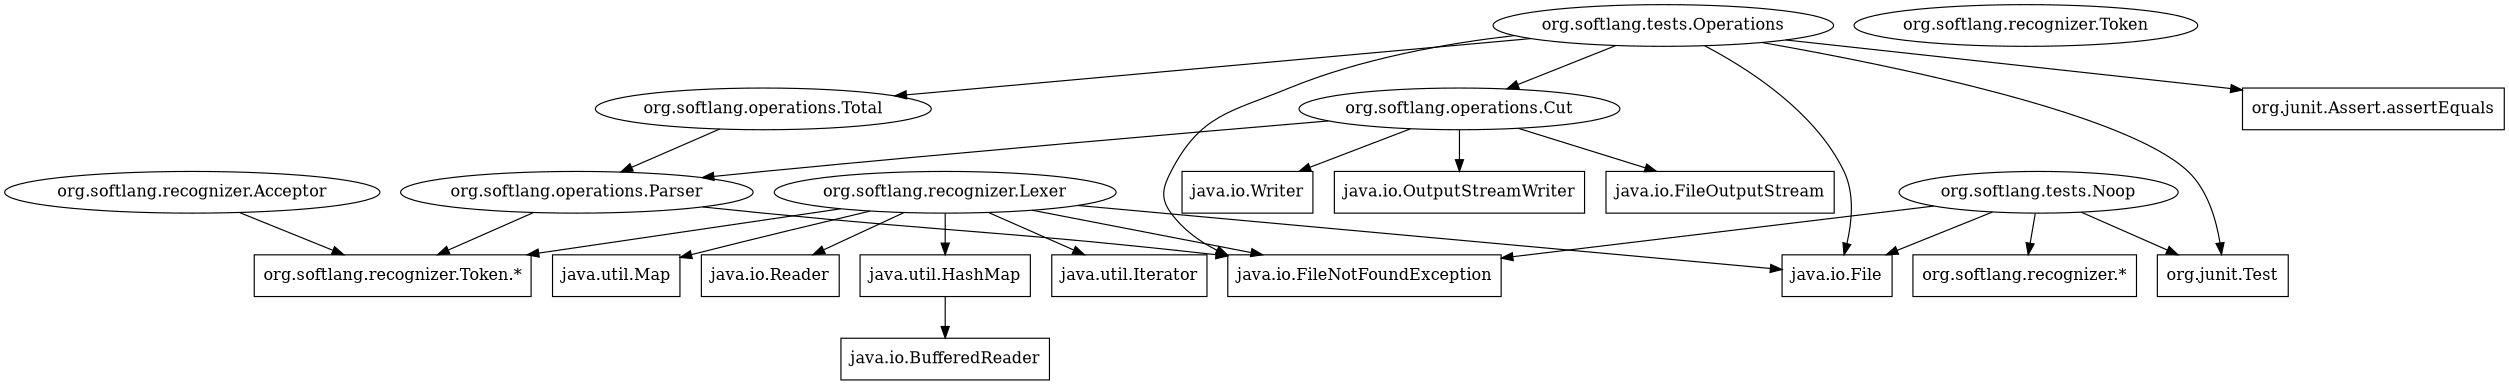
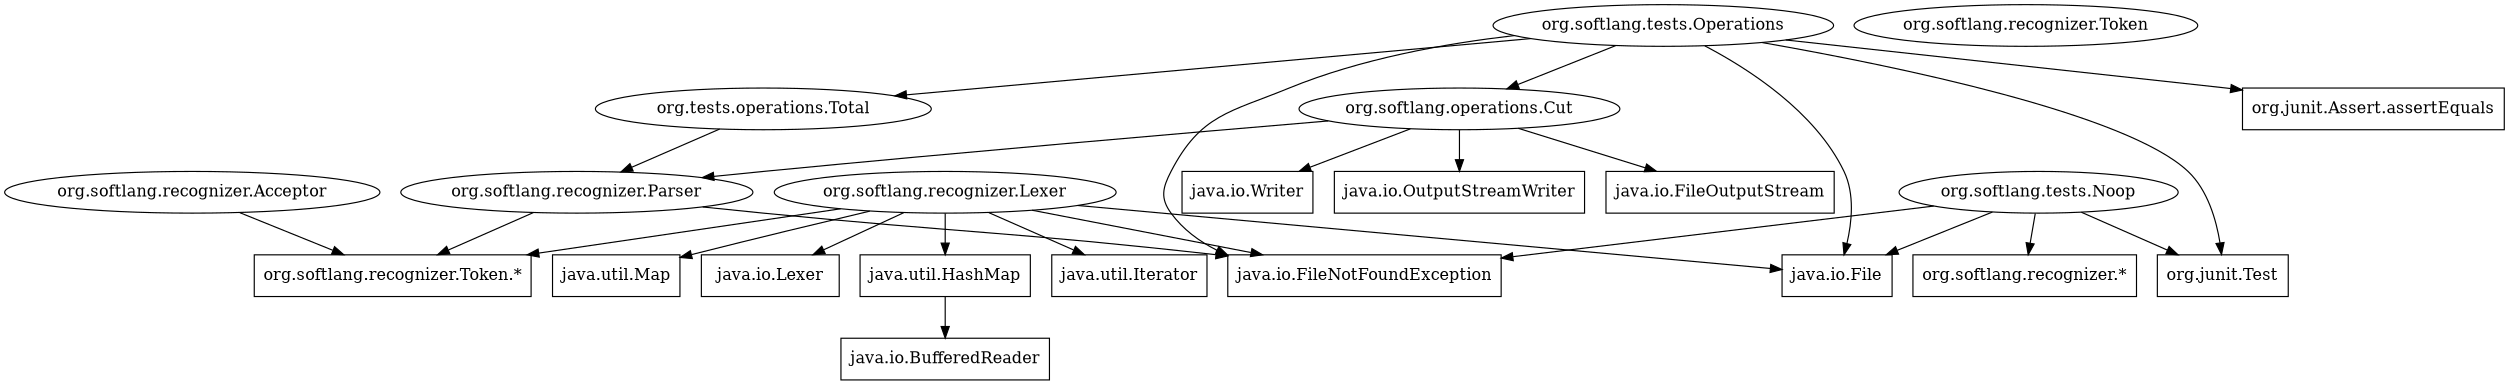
(763, 109) -> (763, 109)
(577, 192) -> (577, 192)
(770, 276) -> (770, 276)
